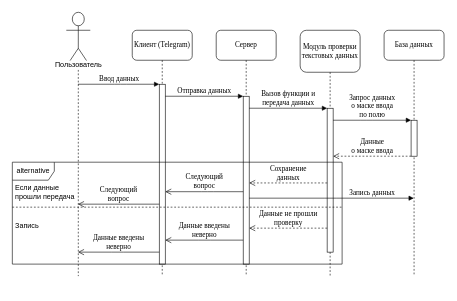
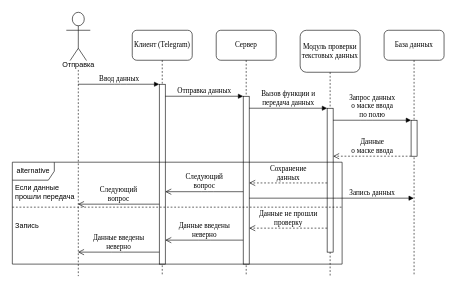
(79, 65) -> (79, 65)
